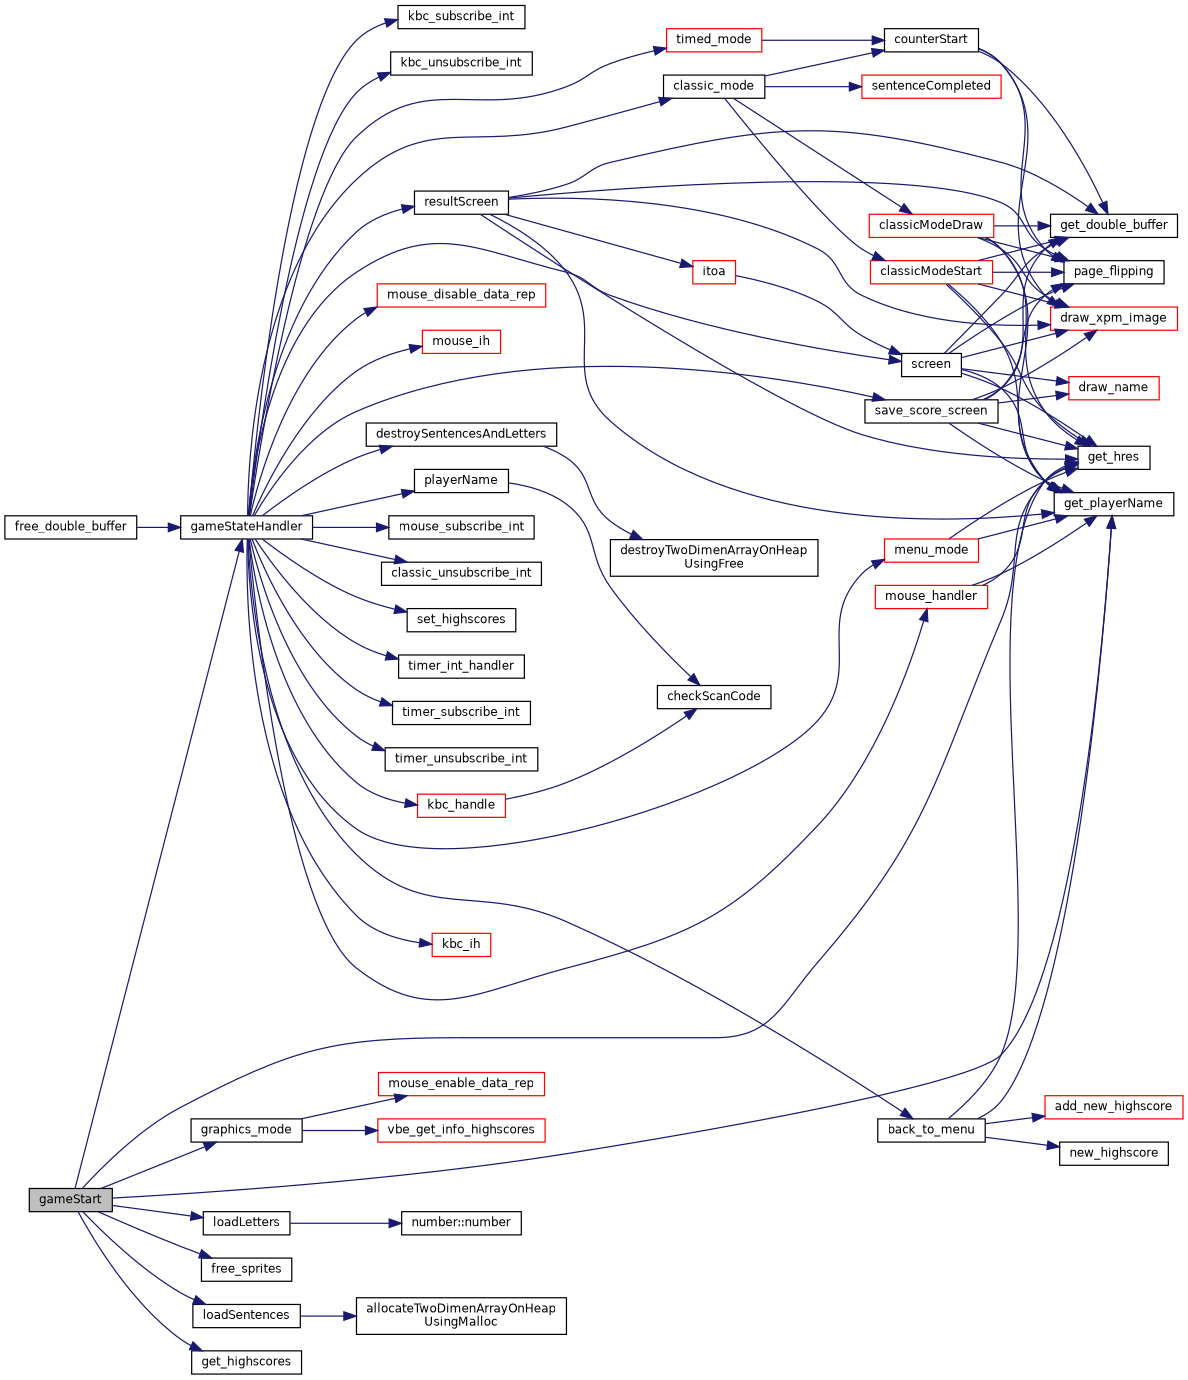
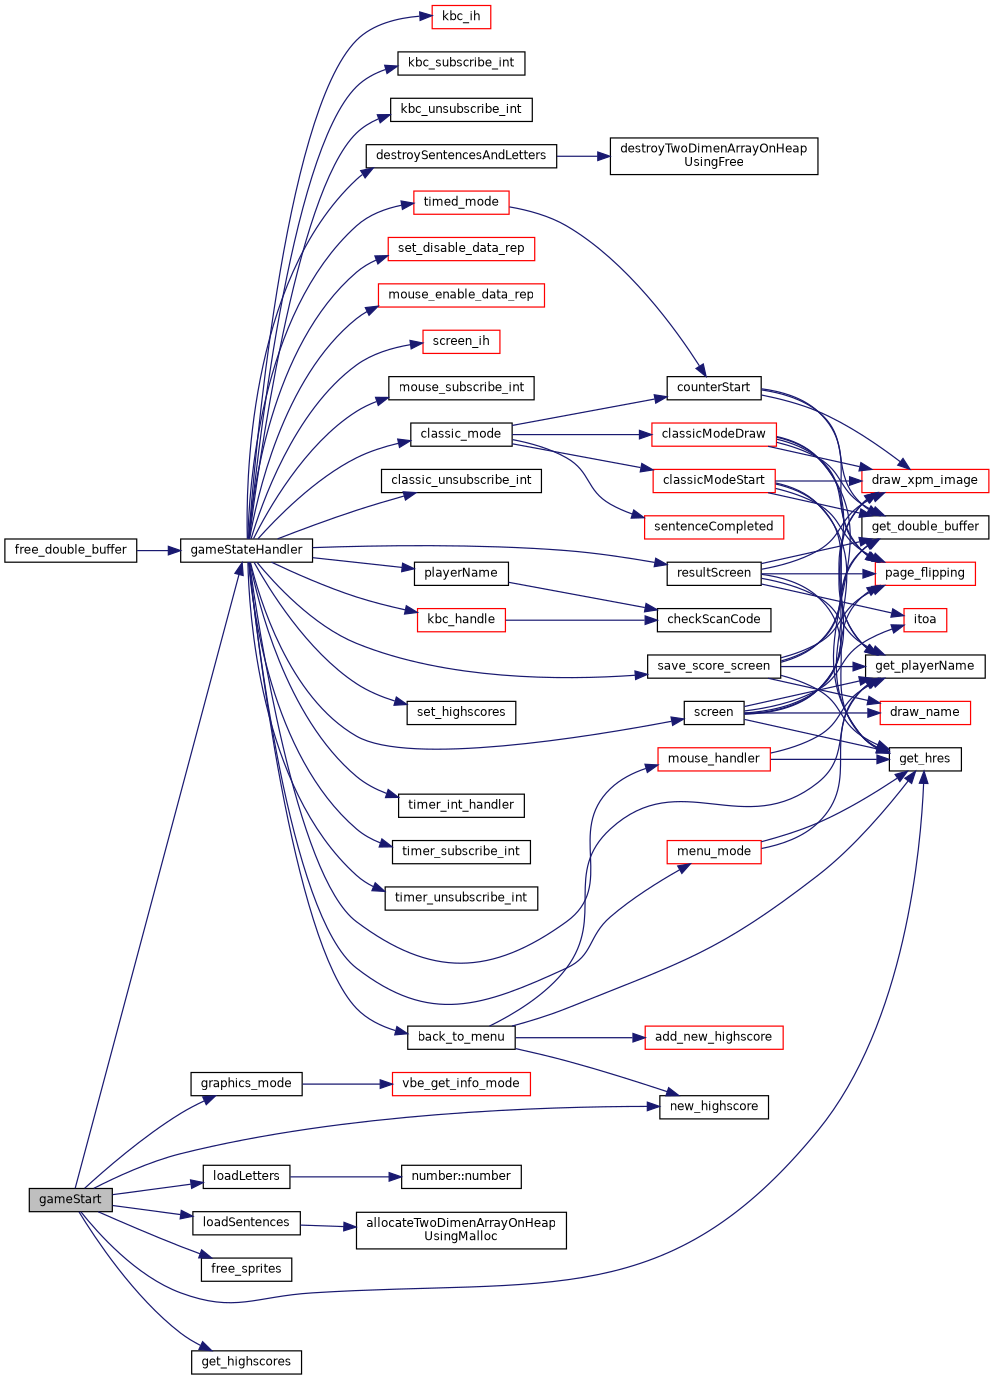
(1114, 272) -> (925, 574)
(461, 295) -> (461, 249)
(819, 302) -> (851, 653)
(461, 342) -> (461, 342)
(829, 1106) -> (366, 1122)
(348, 1109) -> (288, 414)
(461, 1130) -> (461, 1084)
